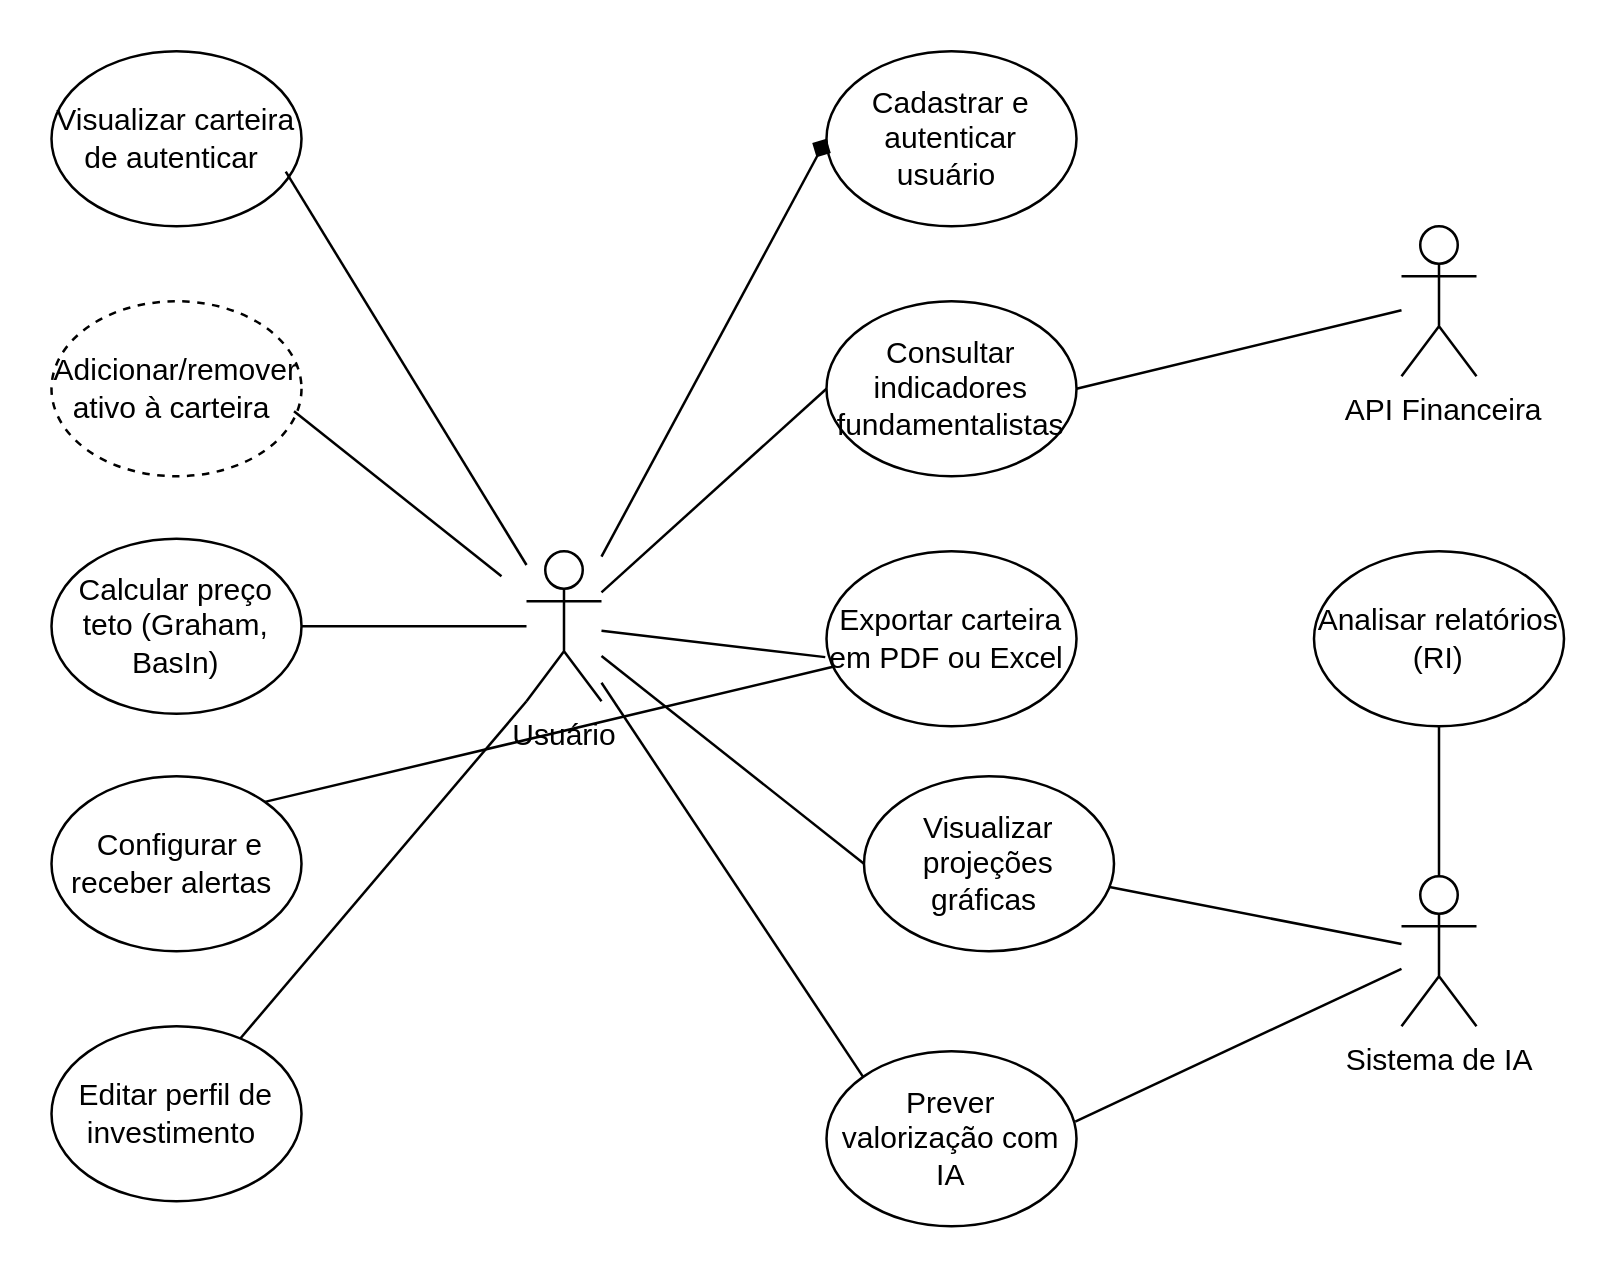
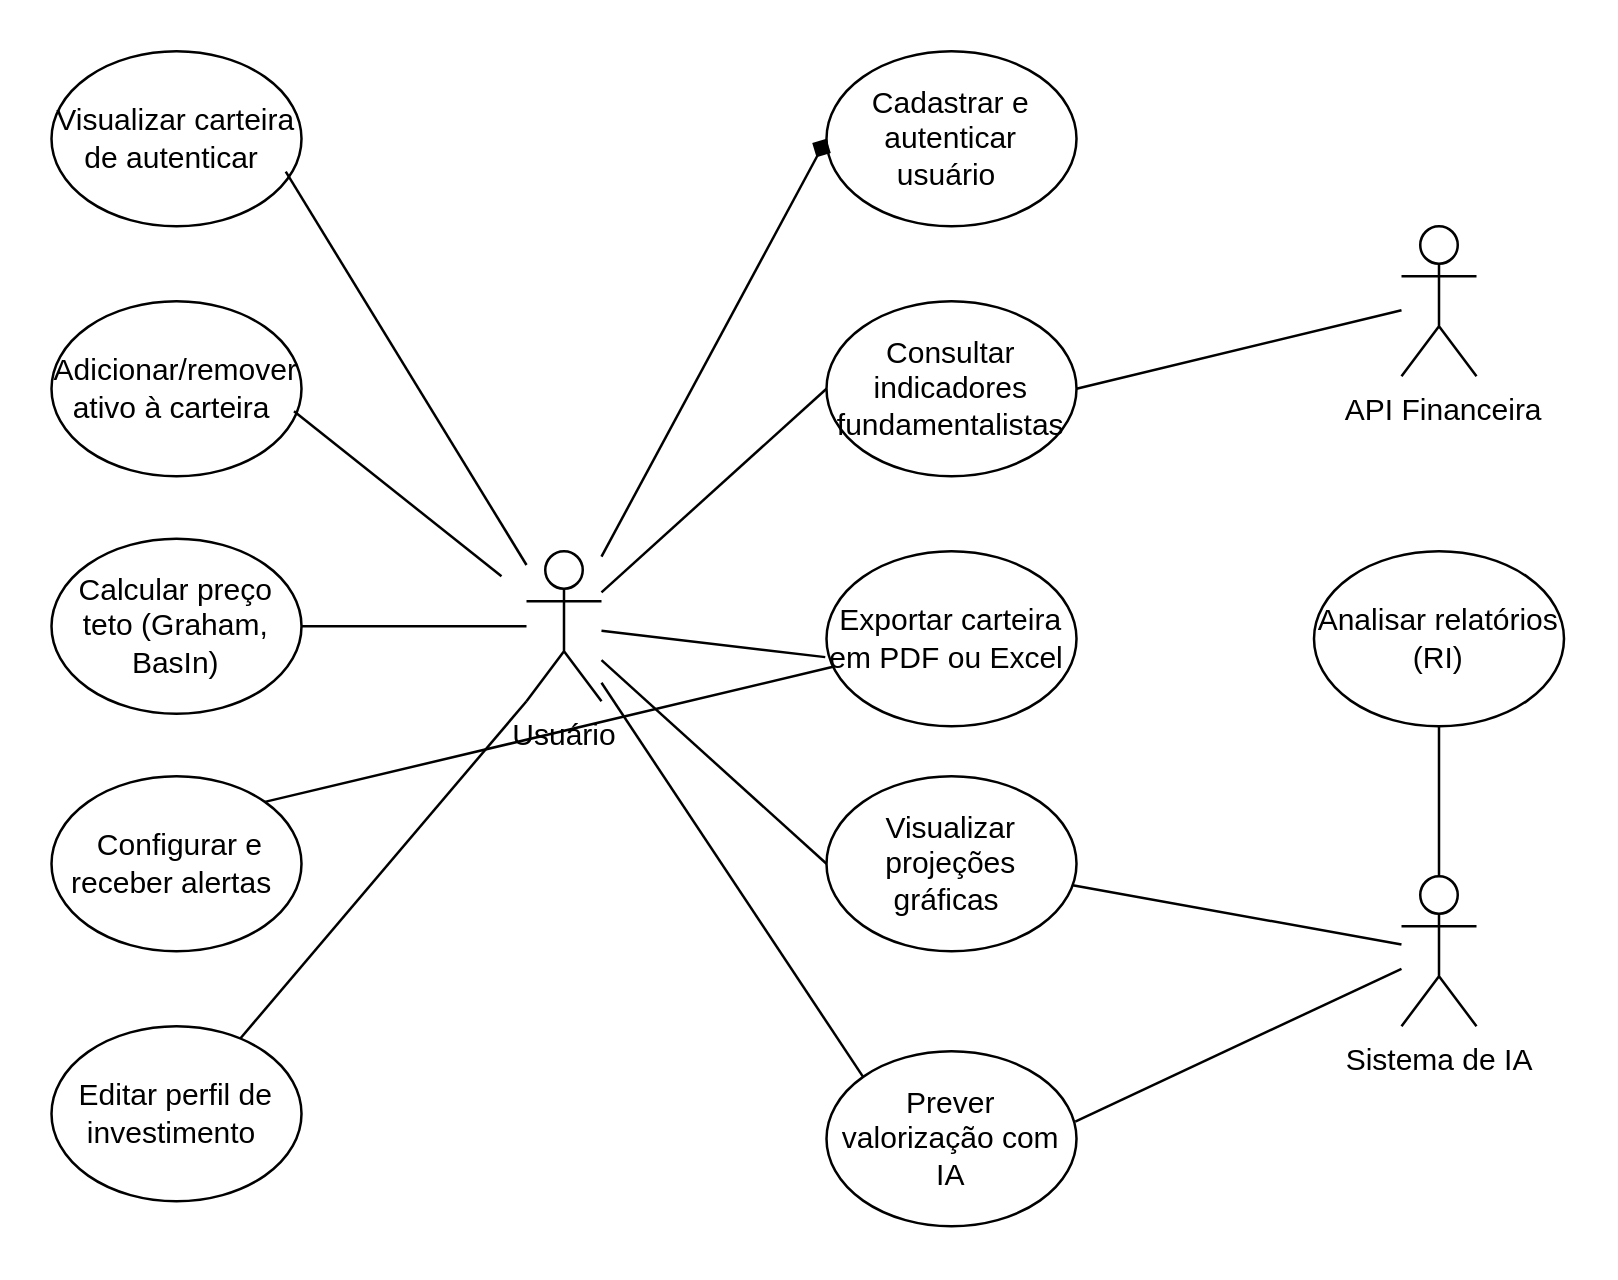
(176, 389) -> (176, 389)
(989, 864) -> (951, 864)
